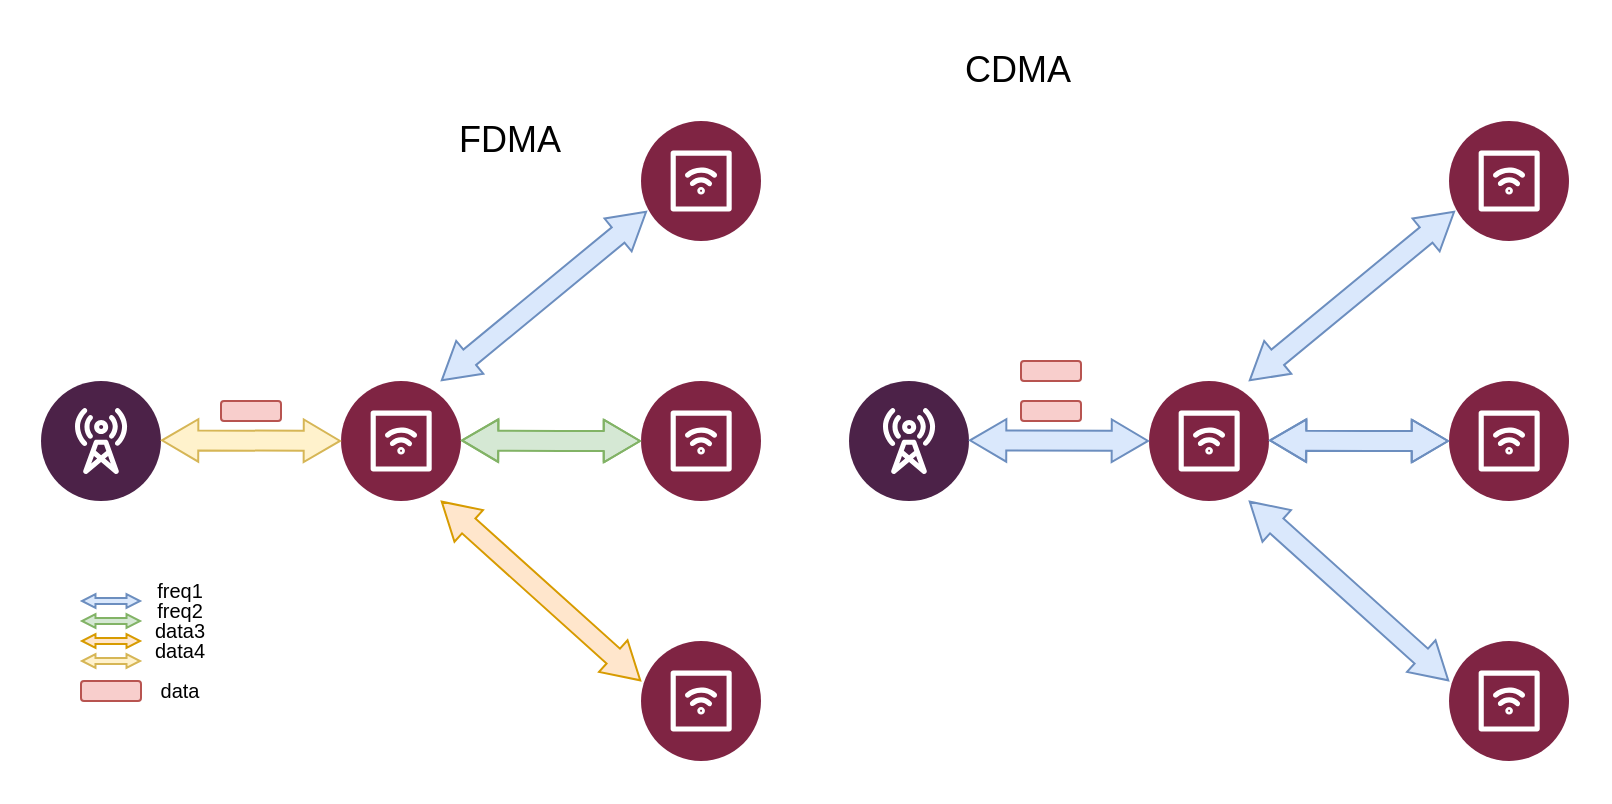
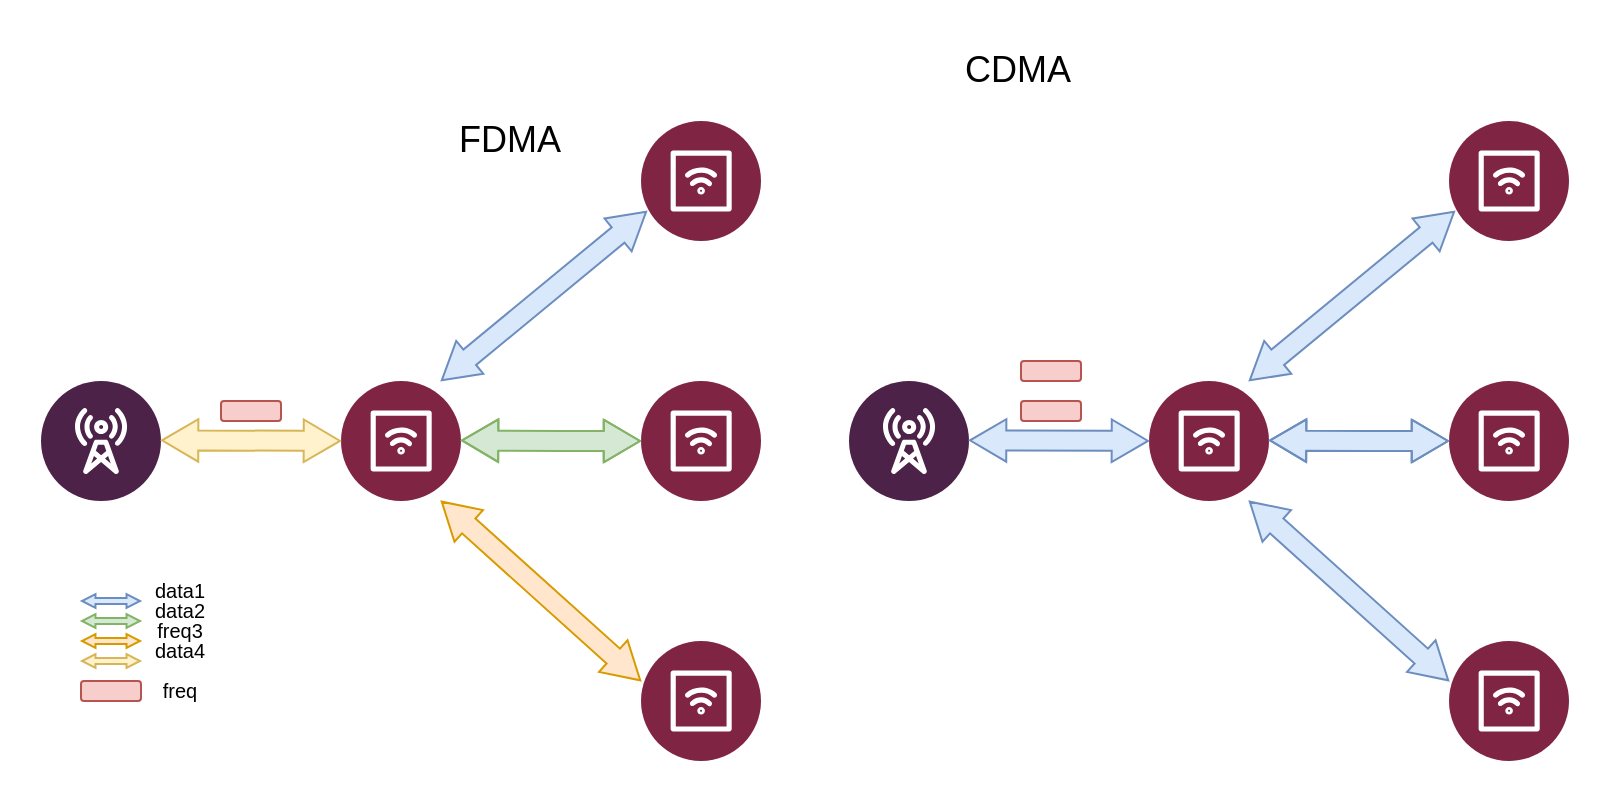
(181, 591) -> (181, 591)
(181, 611) -> (181, 611)
(181, 631) -> (181, 631)
(181, 691) -> (181, 691)
